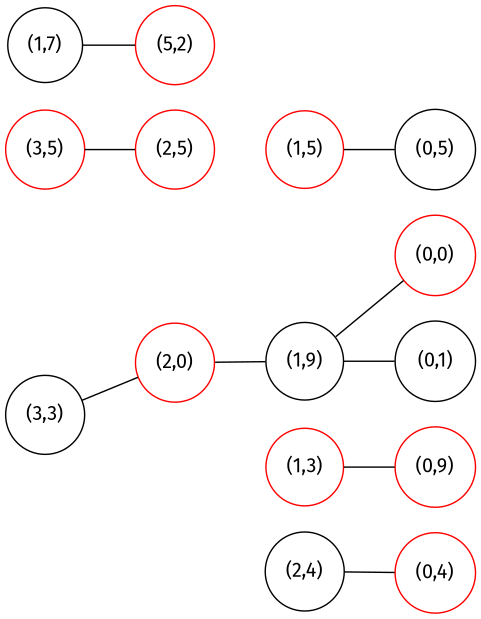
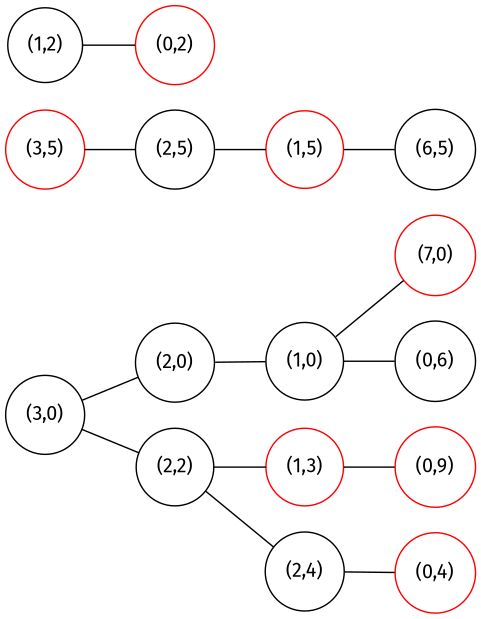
(45, 45) -> (45, 45)
(175, 45) -> (175, 45)
(175, 150) -> (175, 150)
none -> (241, 150)
(435, 150) -> (435, 150)
(435, 255) -> (435, 255)
(305, 361) -> (305, 361)
(435, 361) -> (435, 361)
(175, 363) -> (175, 363)
(45, 415) -> (45, 415)
none -> (175, 467)
